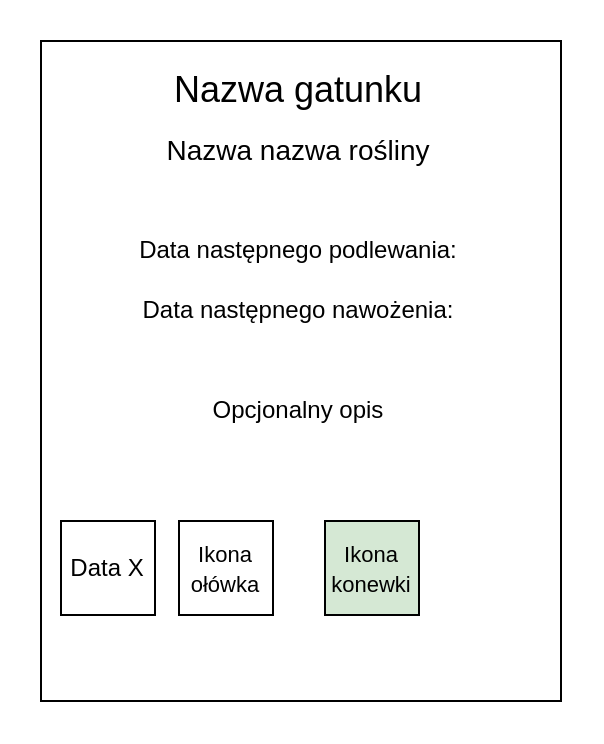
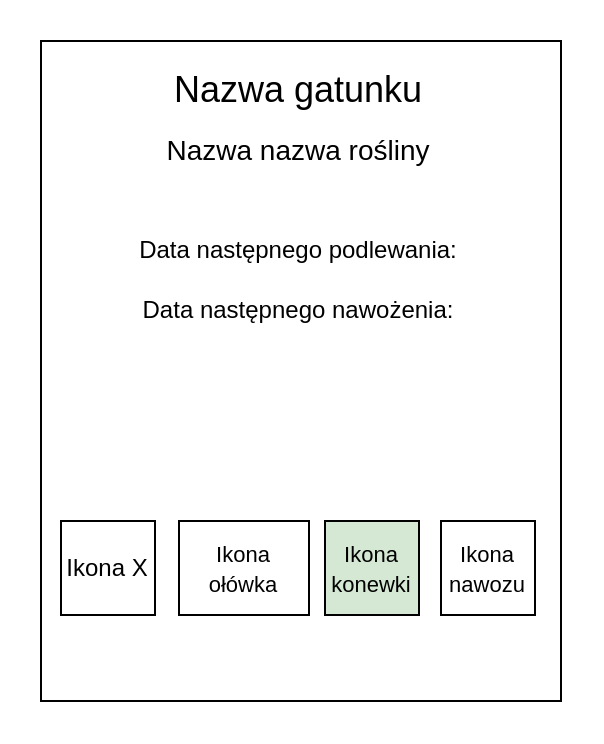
(299, 411) -> none
(226, 568) -> (244, 568)
none -> (488, 568)
(108, 569) -> (108, 569)
